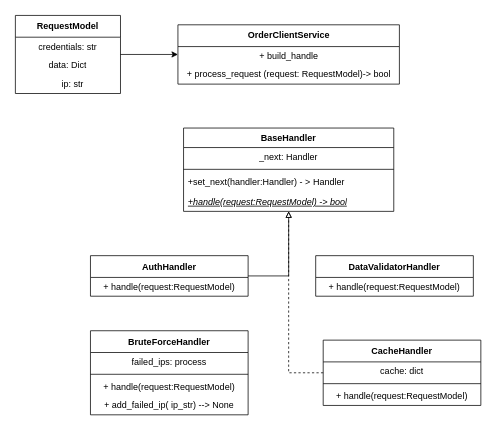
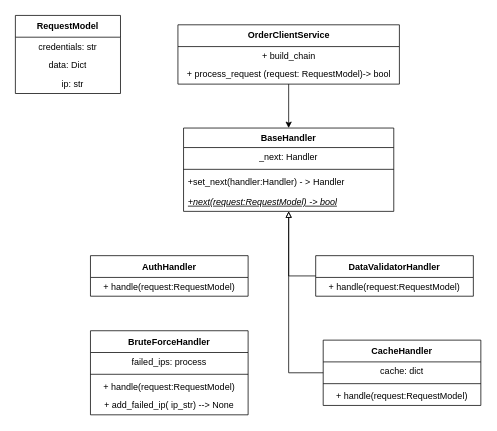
(148, 54) -> none
(289, 56) -> (289, 56)
none -> (288, 104)
(274, 202) -> (270, 202)
(267, 276) -> none
none -> (303, 276)
(288, 340) -> (288, 340)
